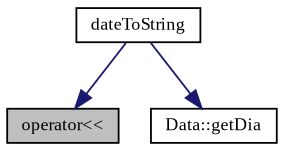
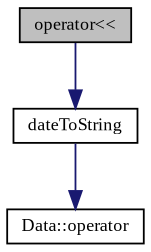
(106, 69) -> (75, 66)
(214, 126) -> (75, 226)
